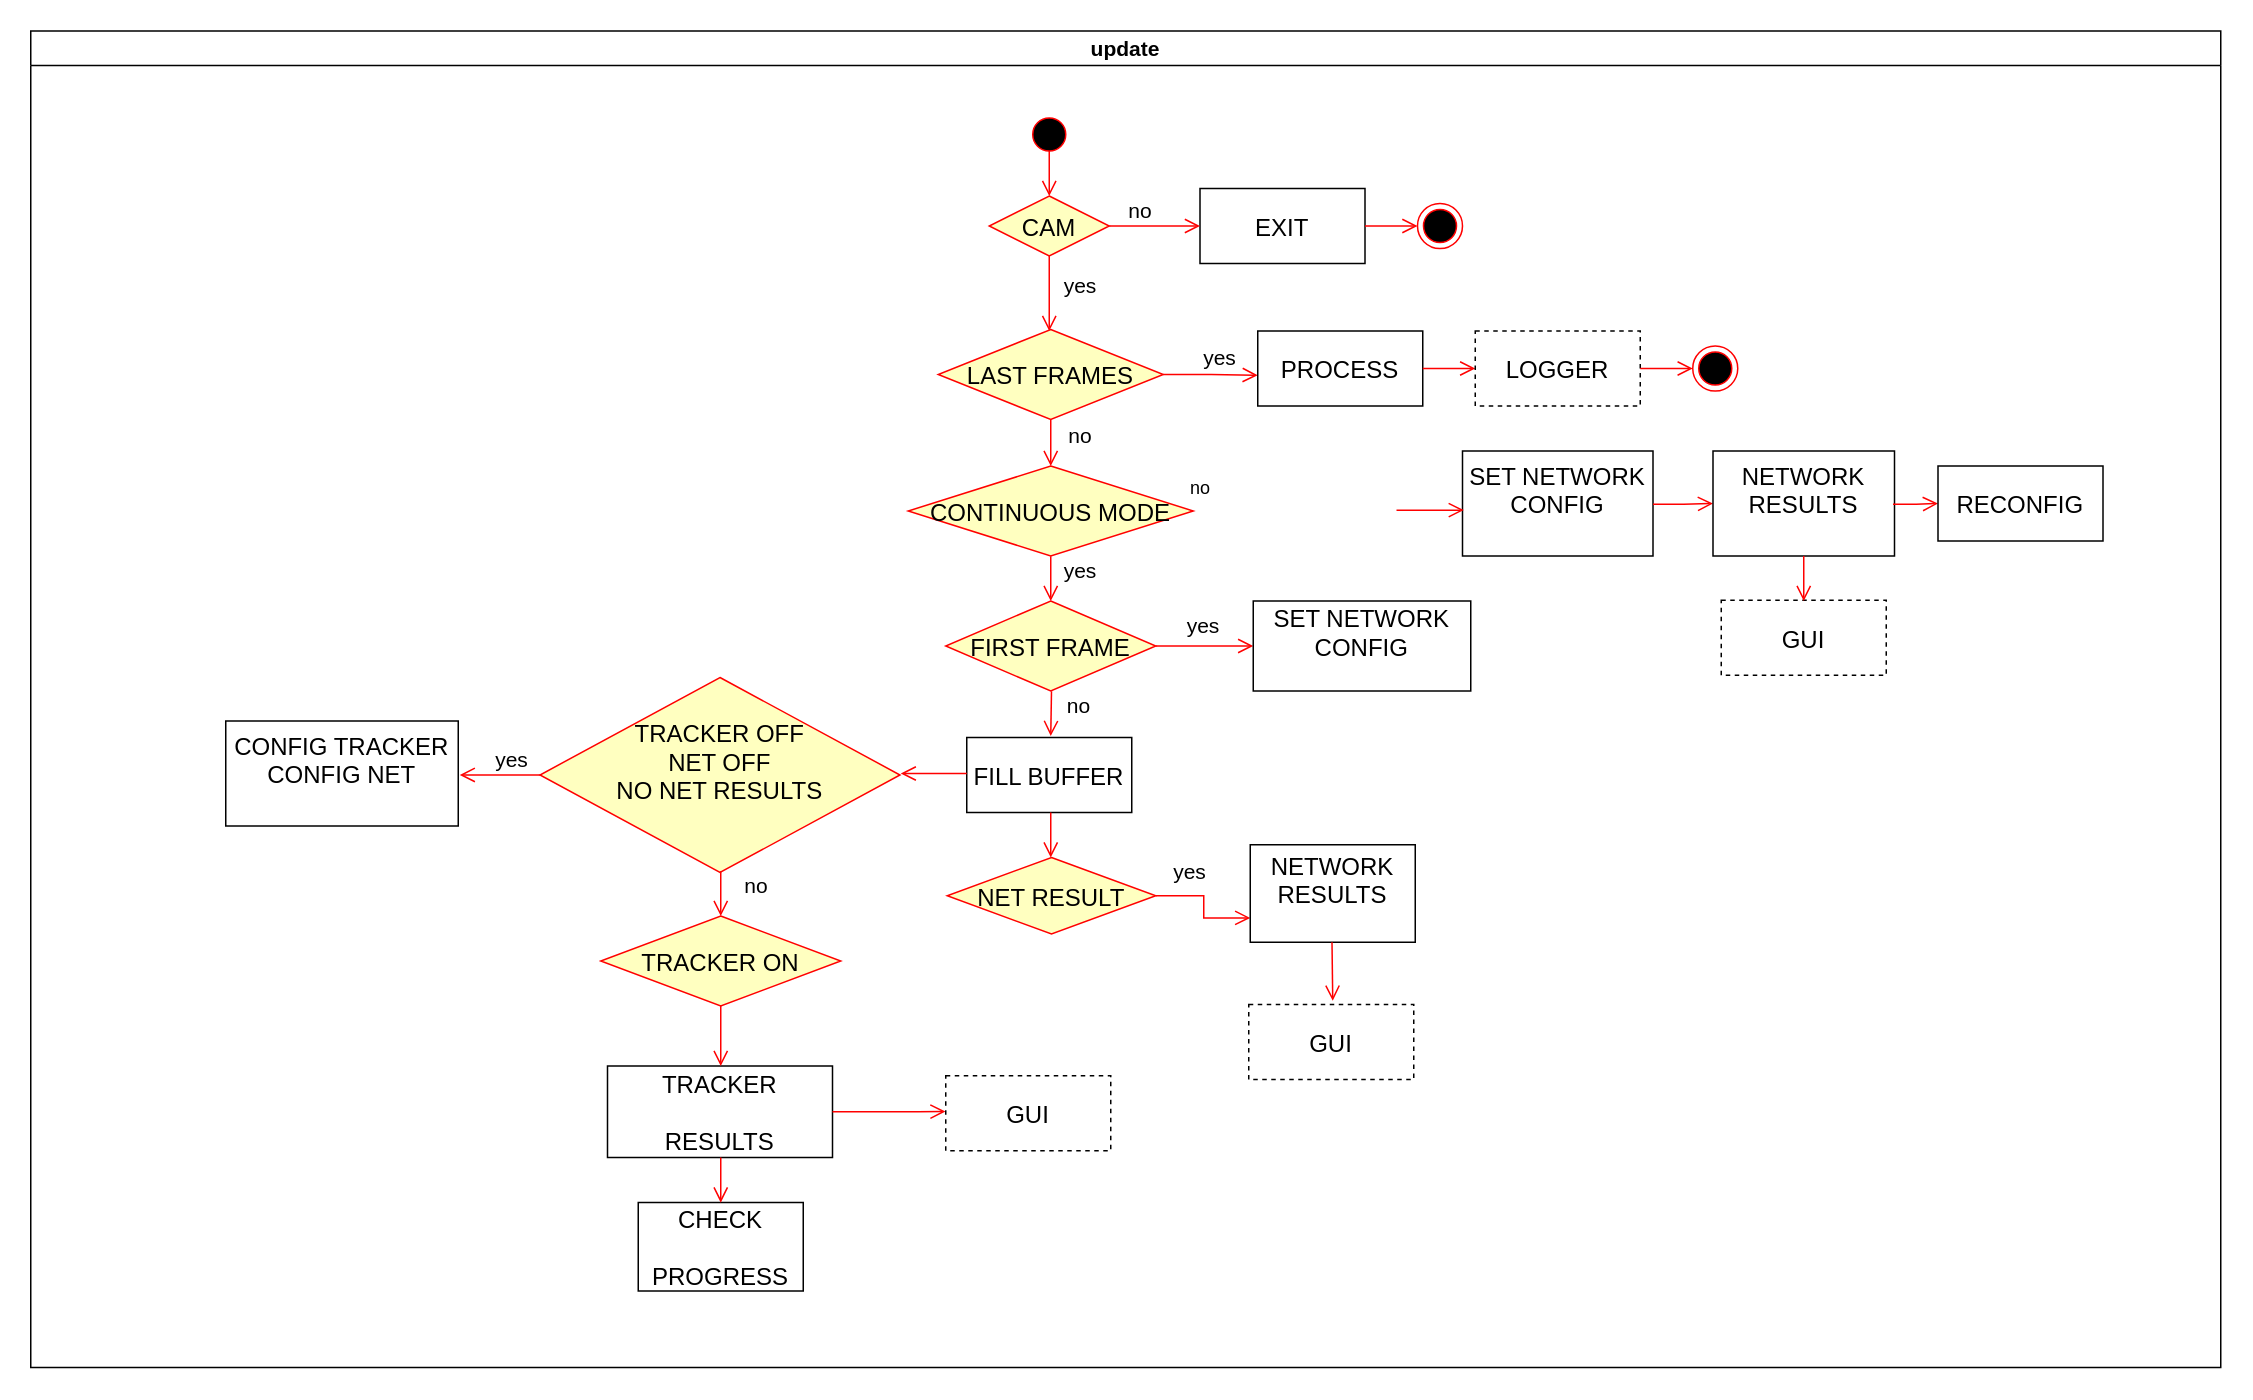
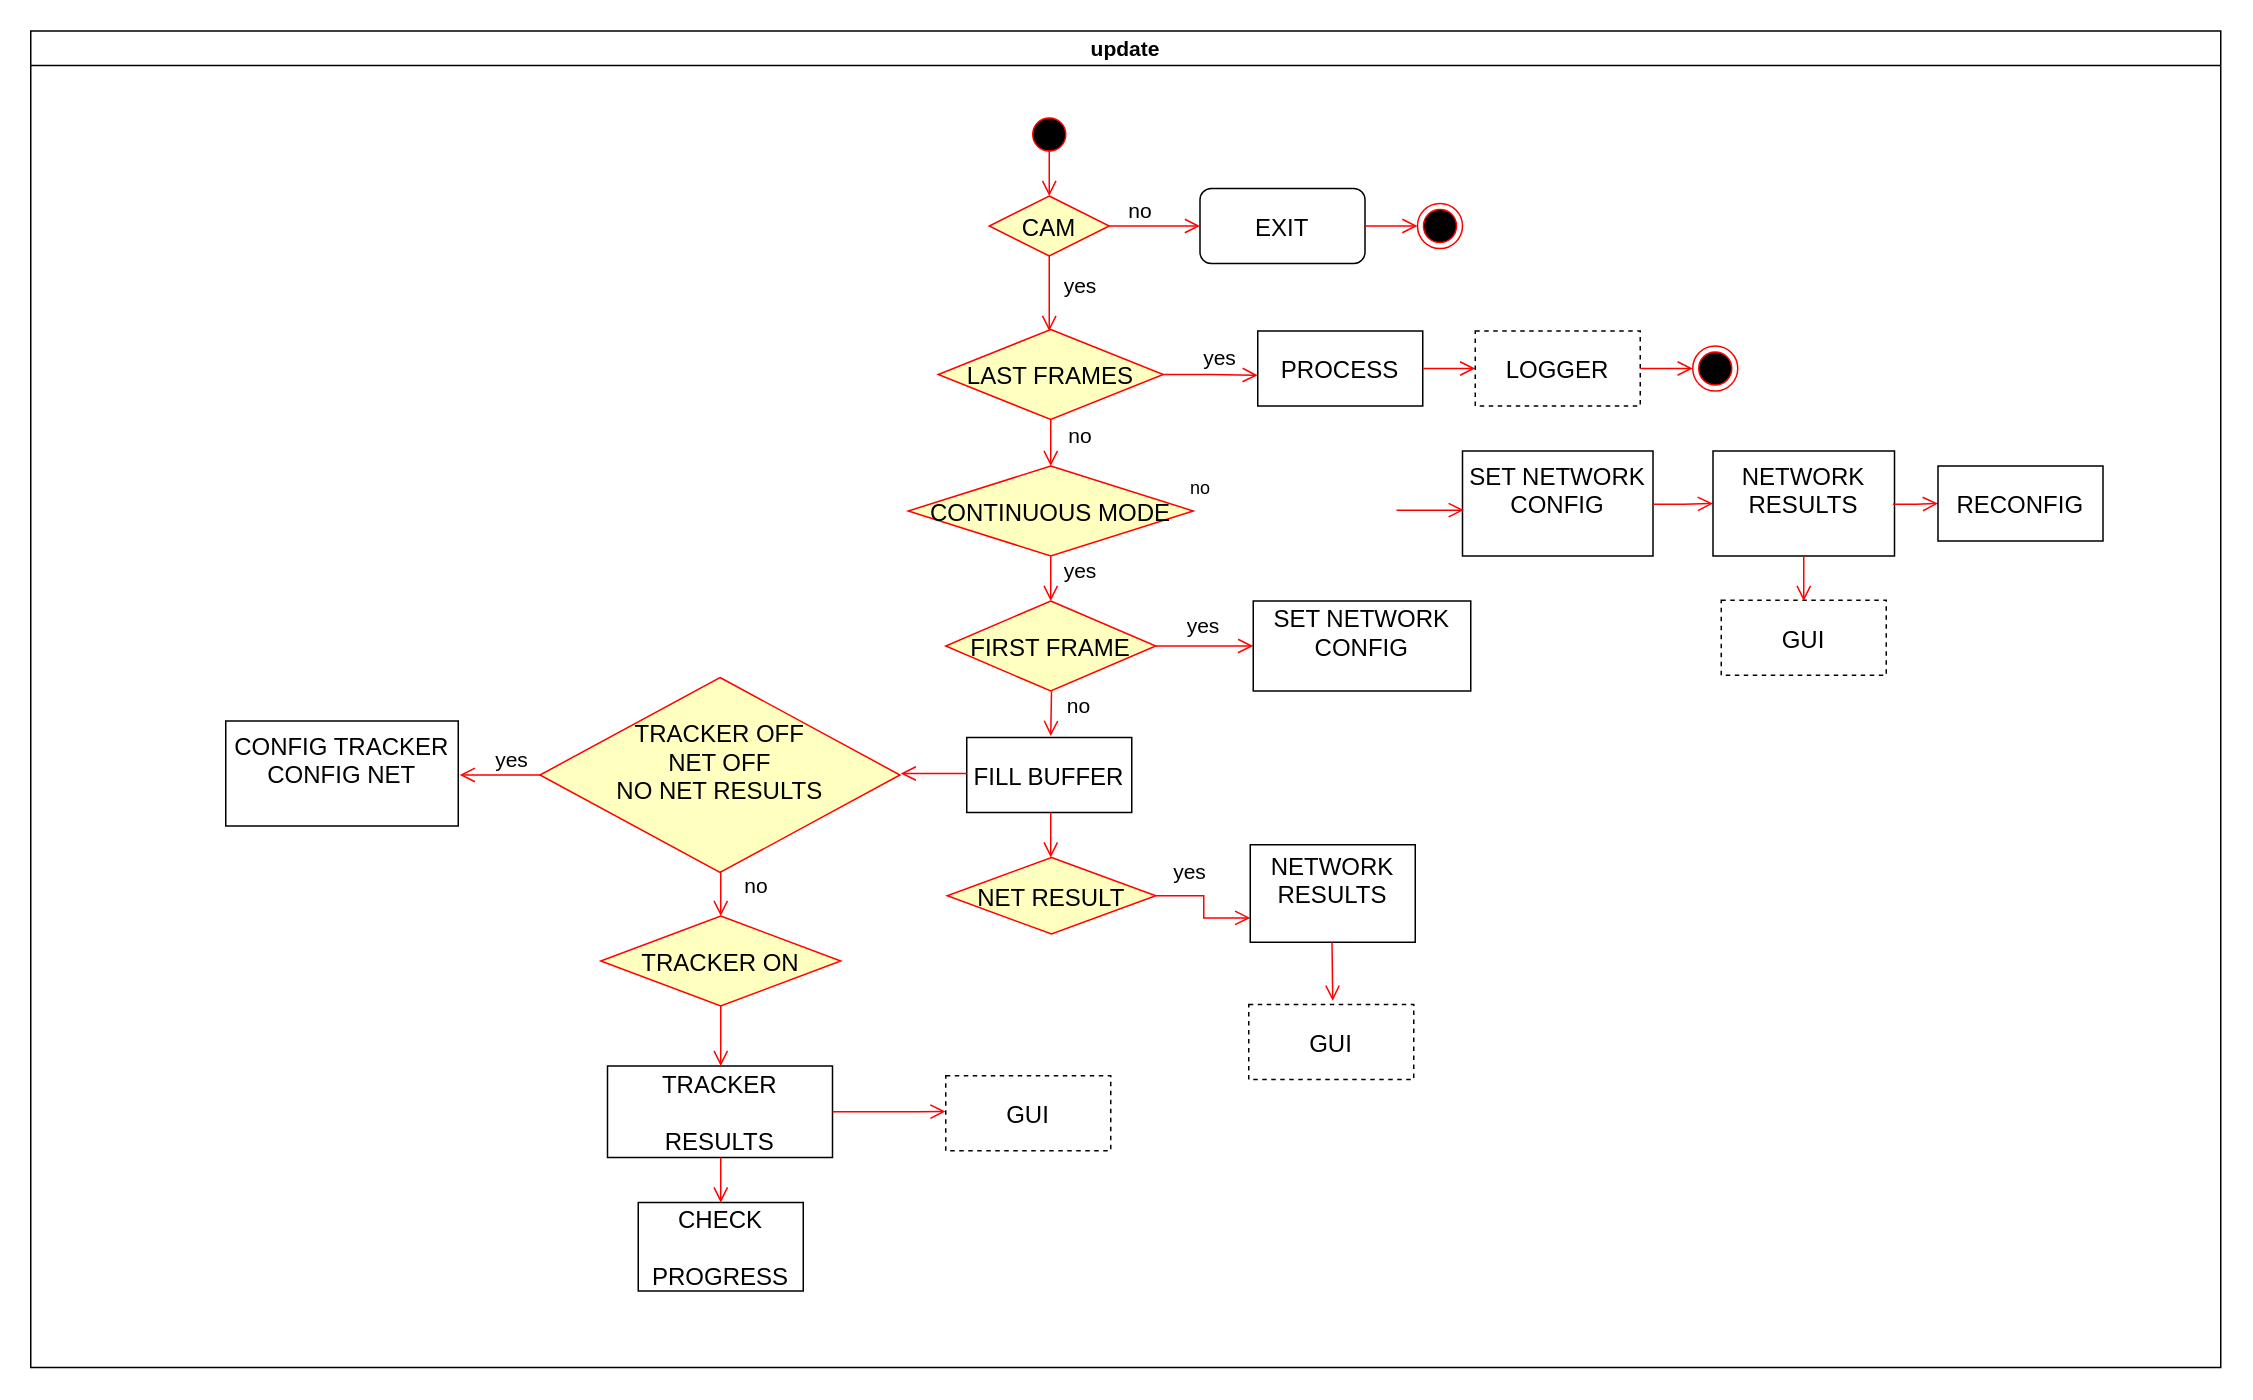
(1283, 226) -> (1283, 226)
